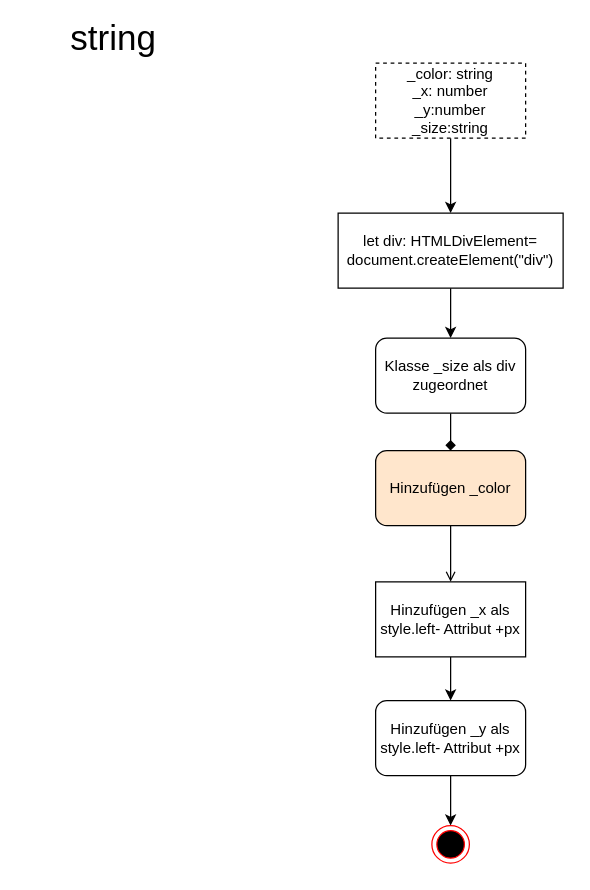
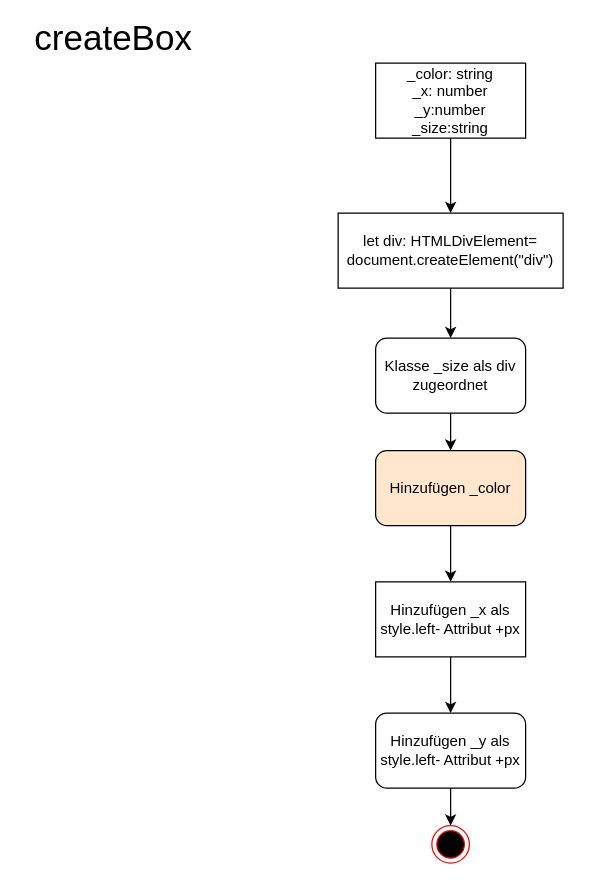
(114, 38) -> (114, 38)
(451, 101) -> (451, 101)
(451, 439) -> (451, 440)
(451, 574) -> (451, 572)
(451, 738) -> (451, 751)
